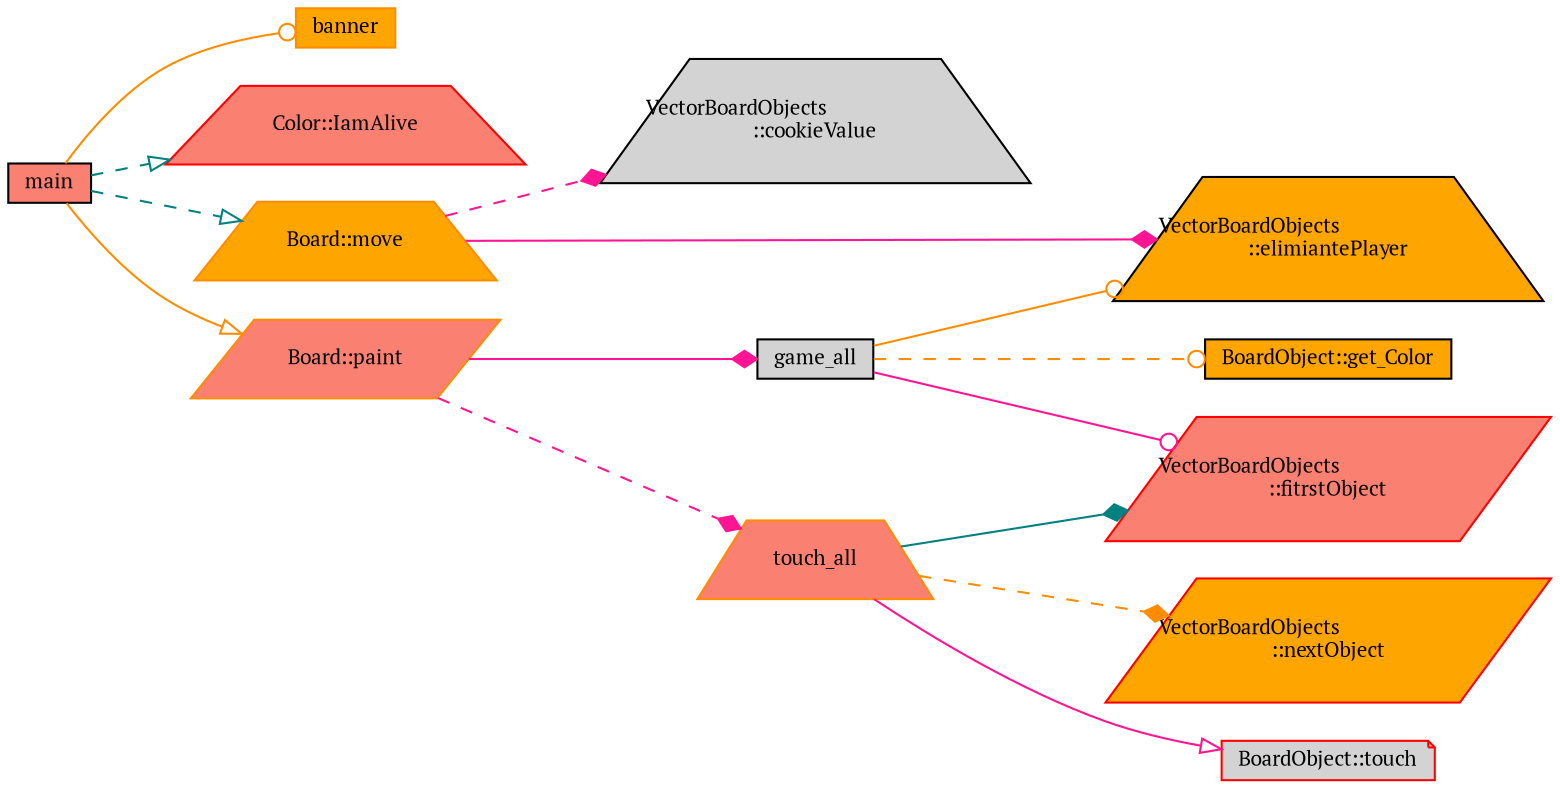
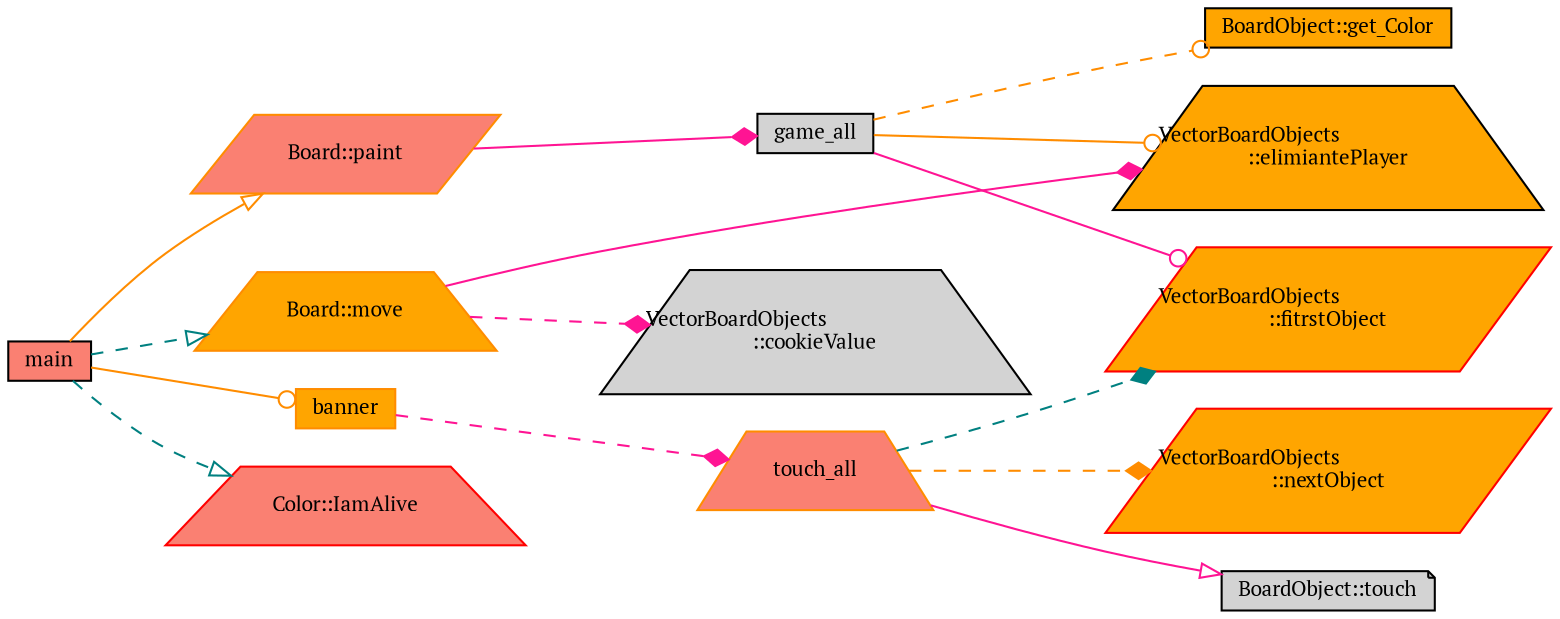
(578, 458) -> (550, 436)
(1328, 479) -> (1328, 309)
(1002, 531) -> (1015, 418)
(1328, 761) -> (1328, 591)
